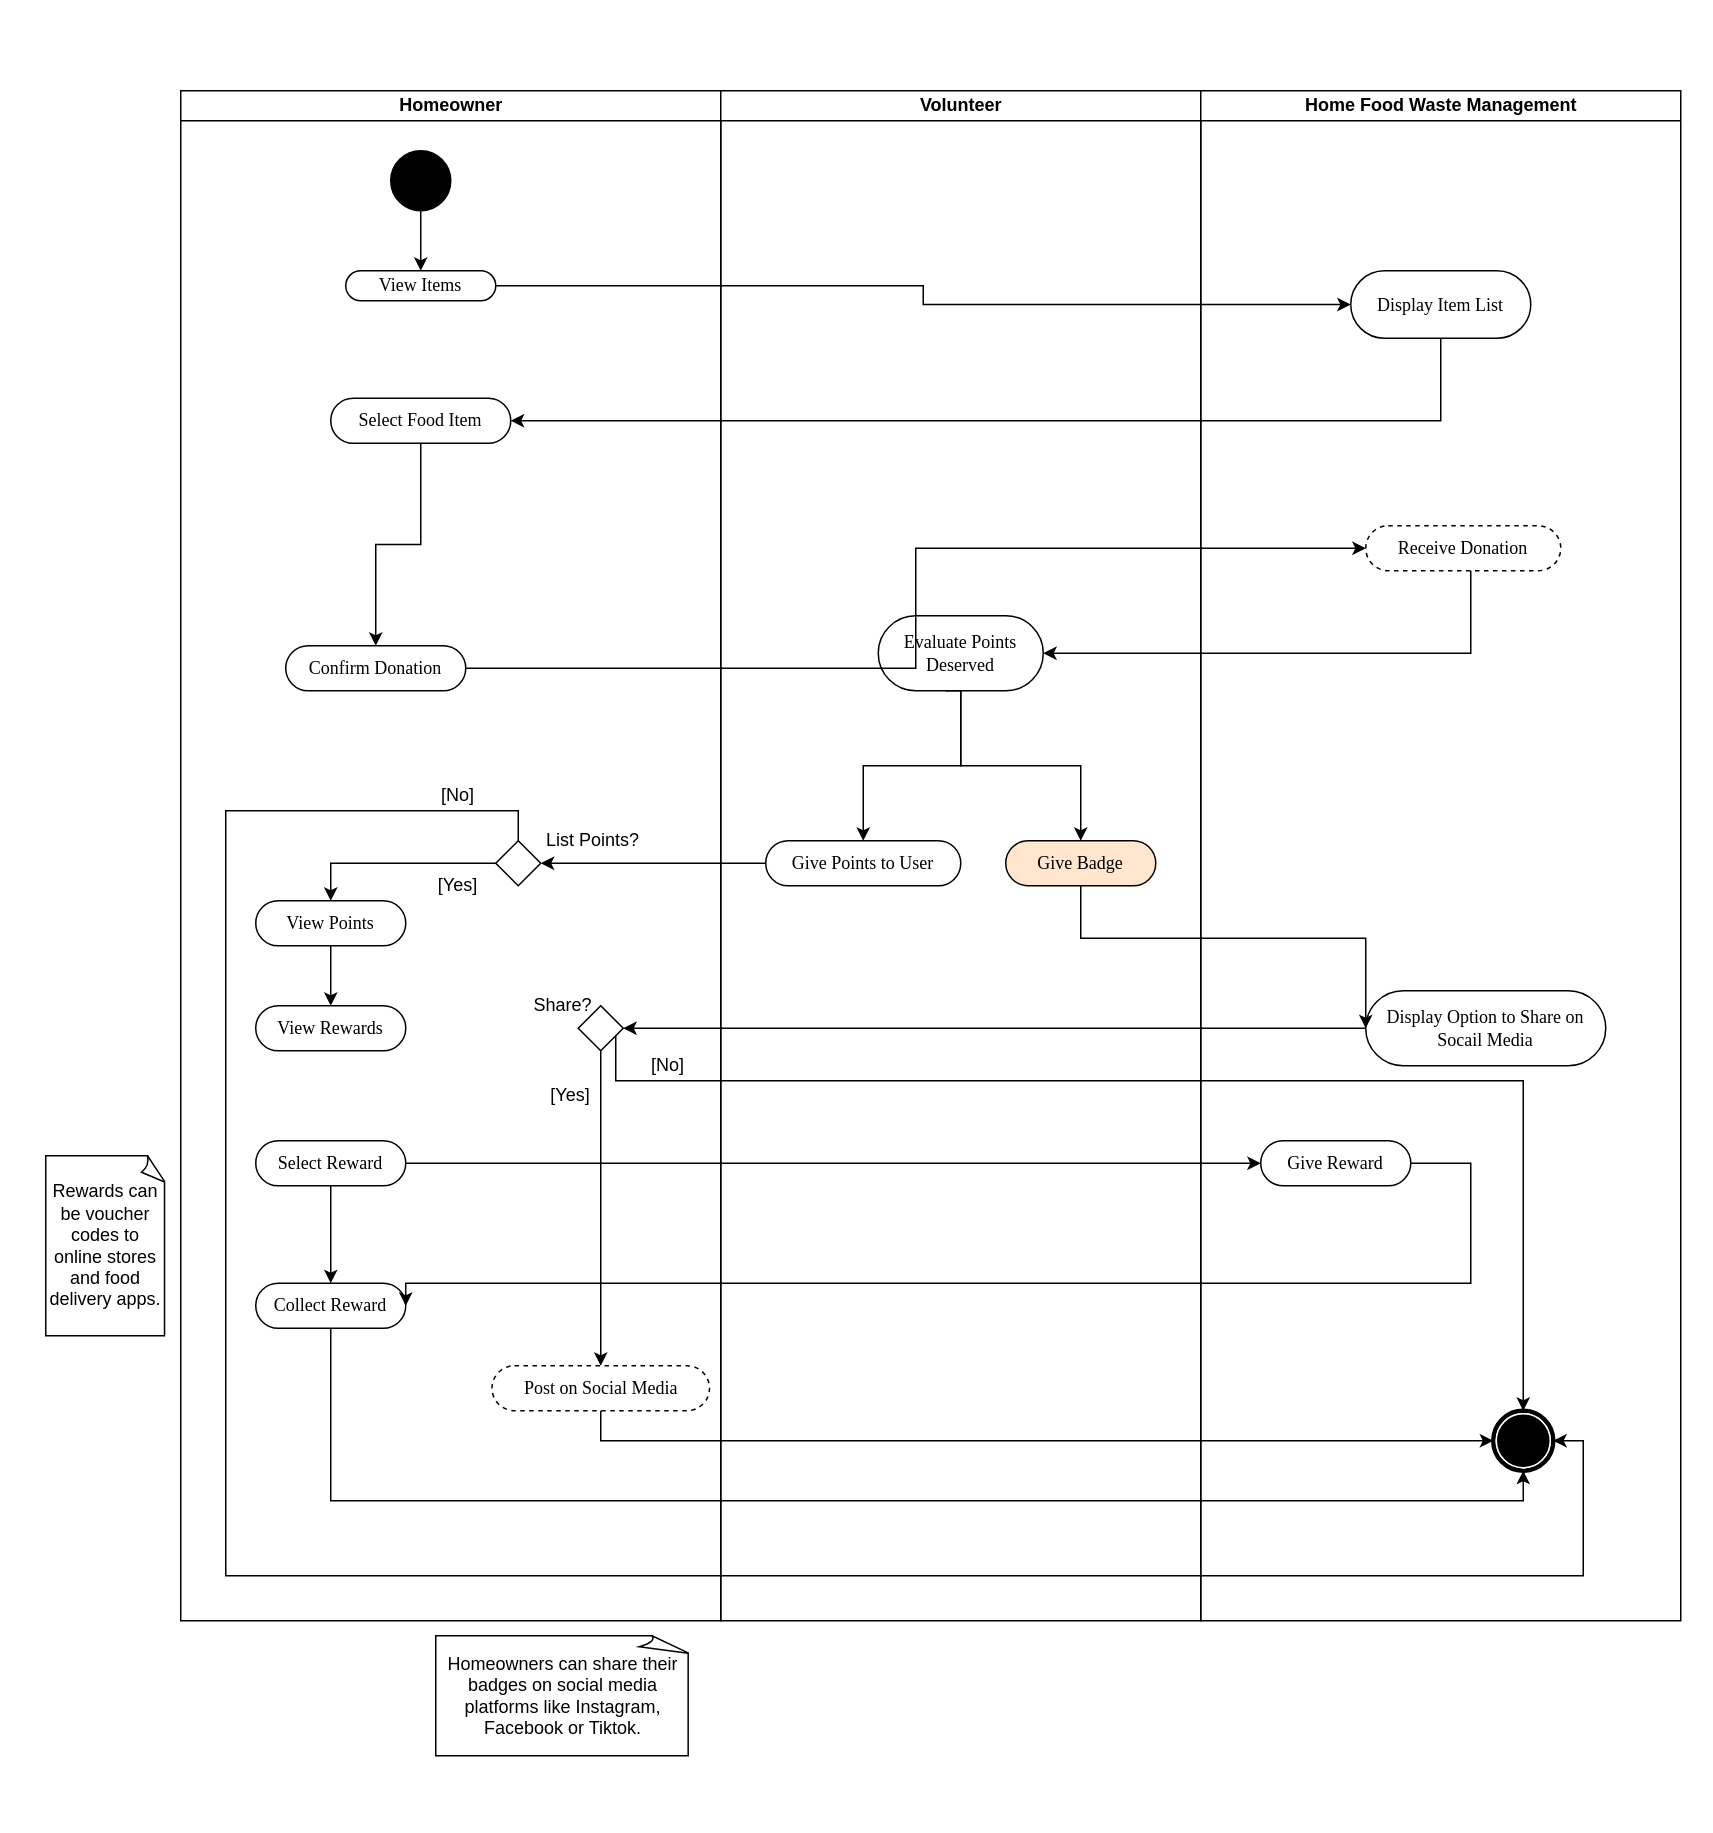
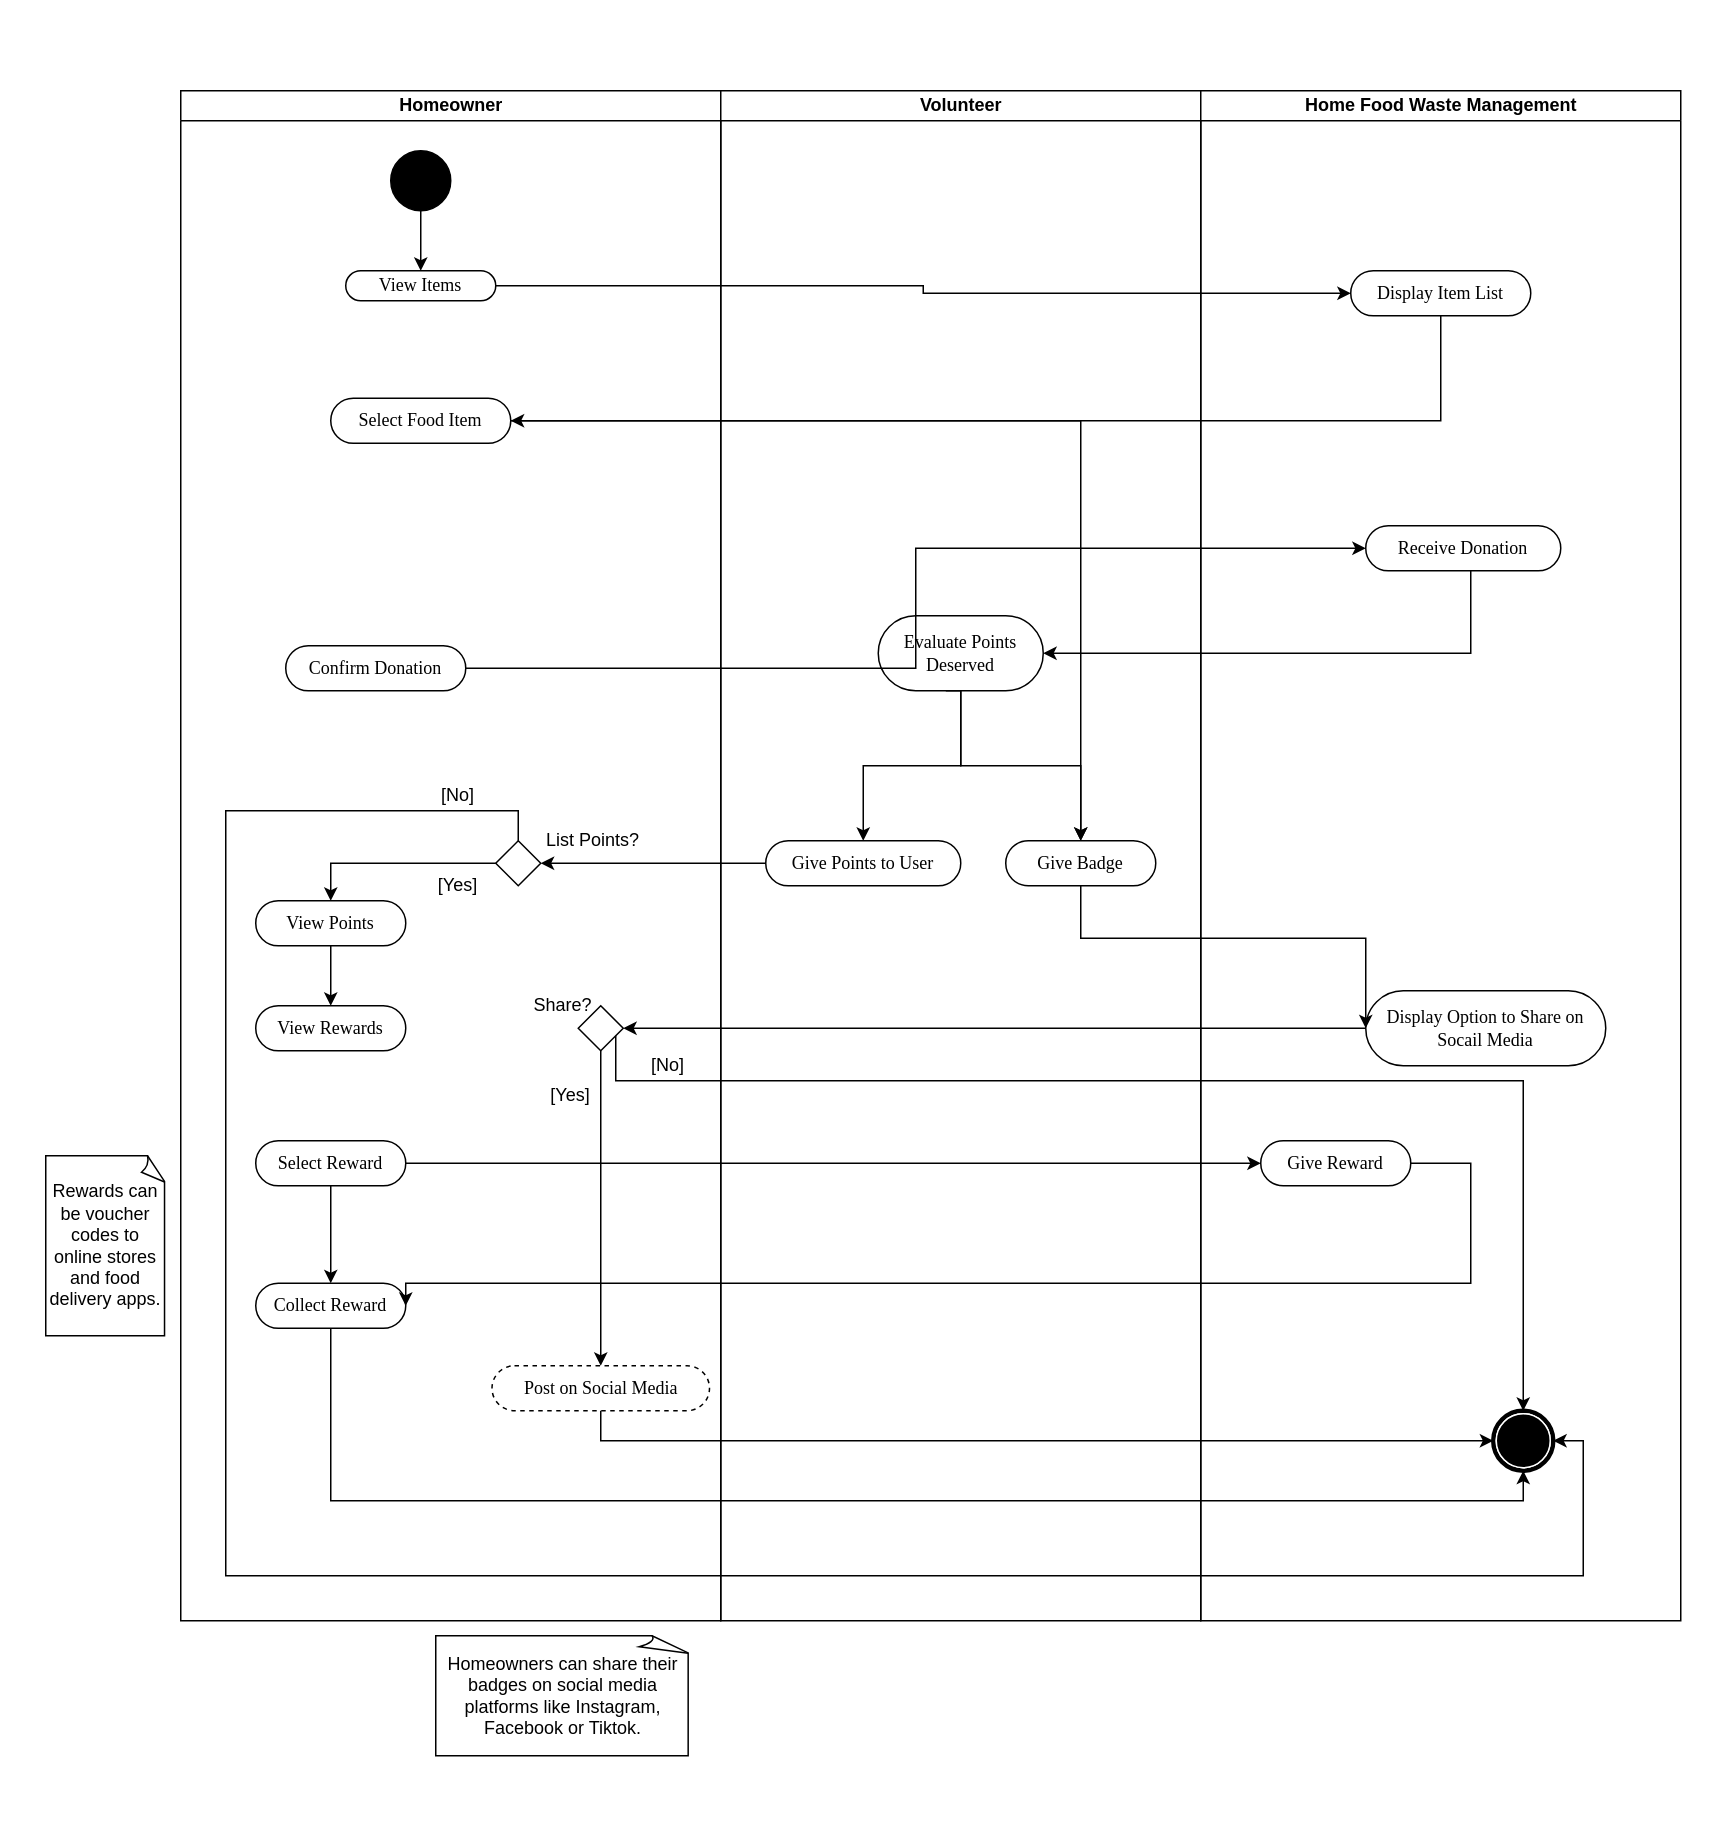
(1441, 305) -> (1441, 293)
(404, 545) -> (1081, 593)
(1463, 548) -> (1463, 548)
(1081, 863) -> (1081, 863)
